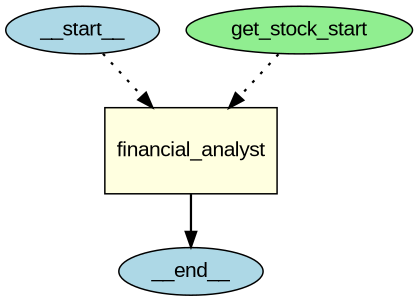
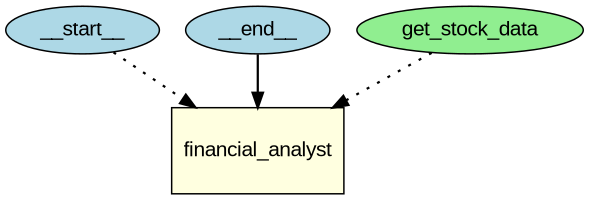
(299, 30) -> (470, 30)
(191, 213) -> (258, 73)
